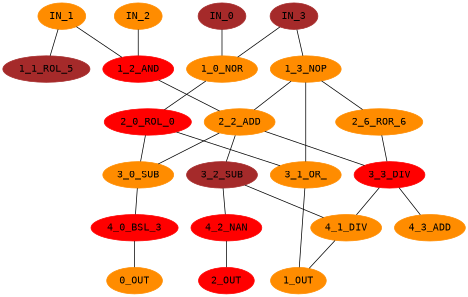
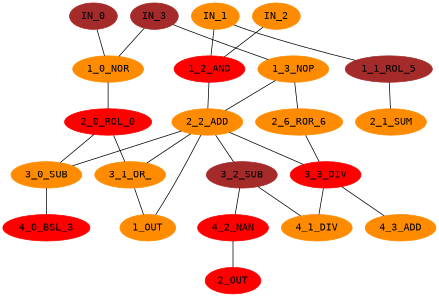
(306, 122) -> (169, 148)
none -> (391, 122)
(322, 254) -> (179, 176)
(135, 281) -> none
